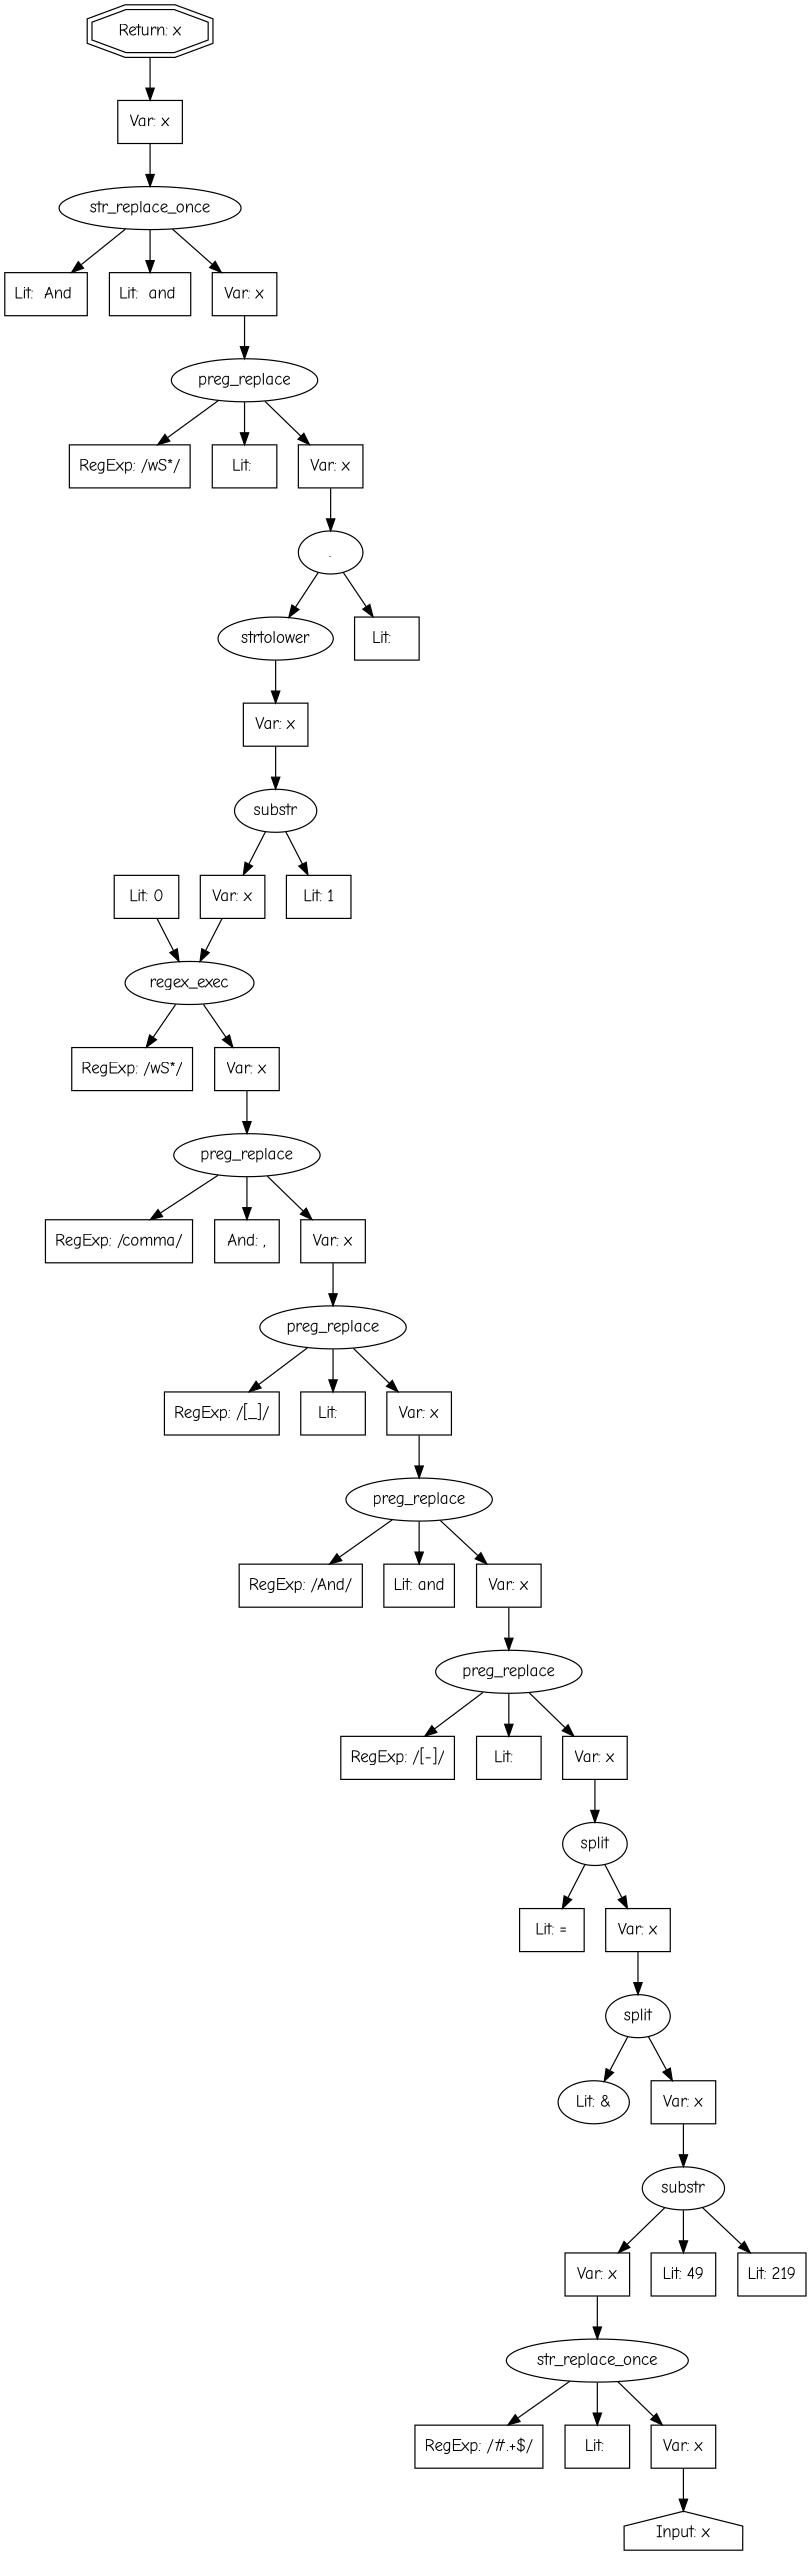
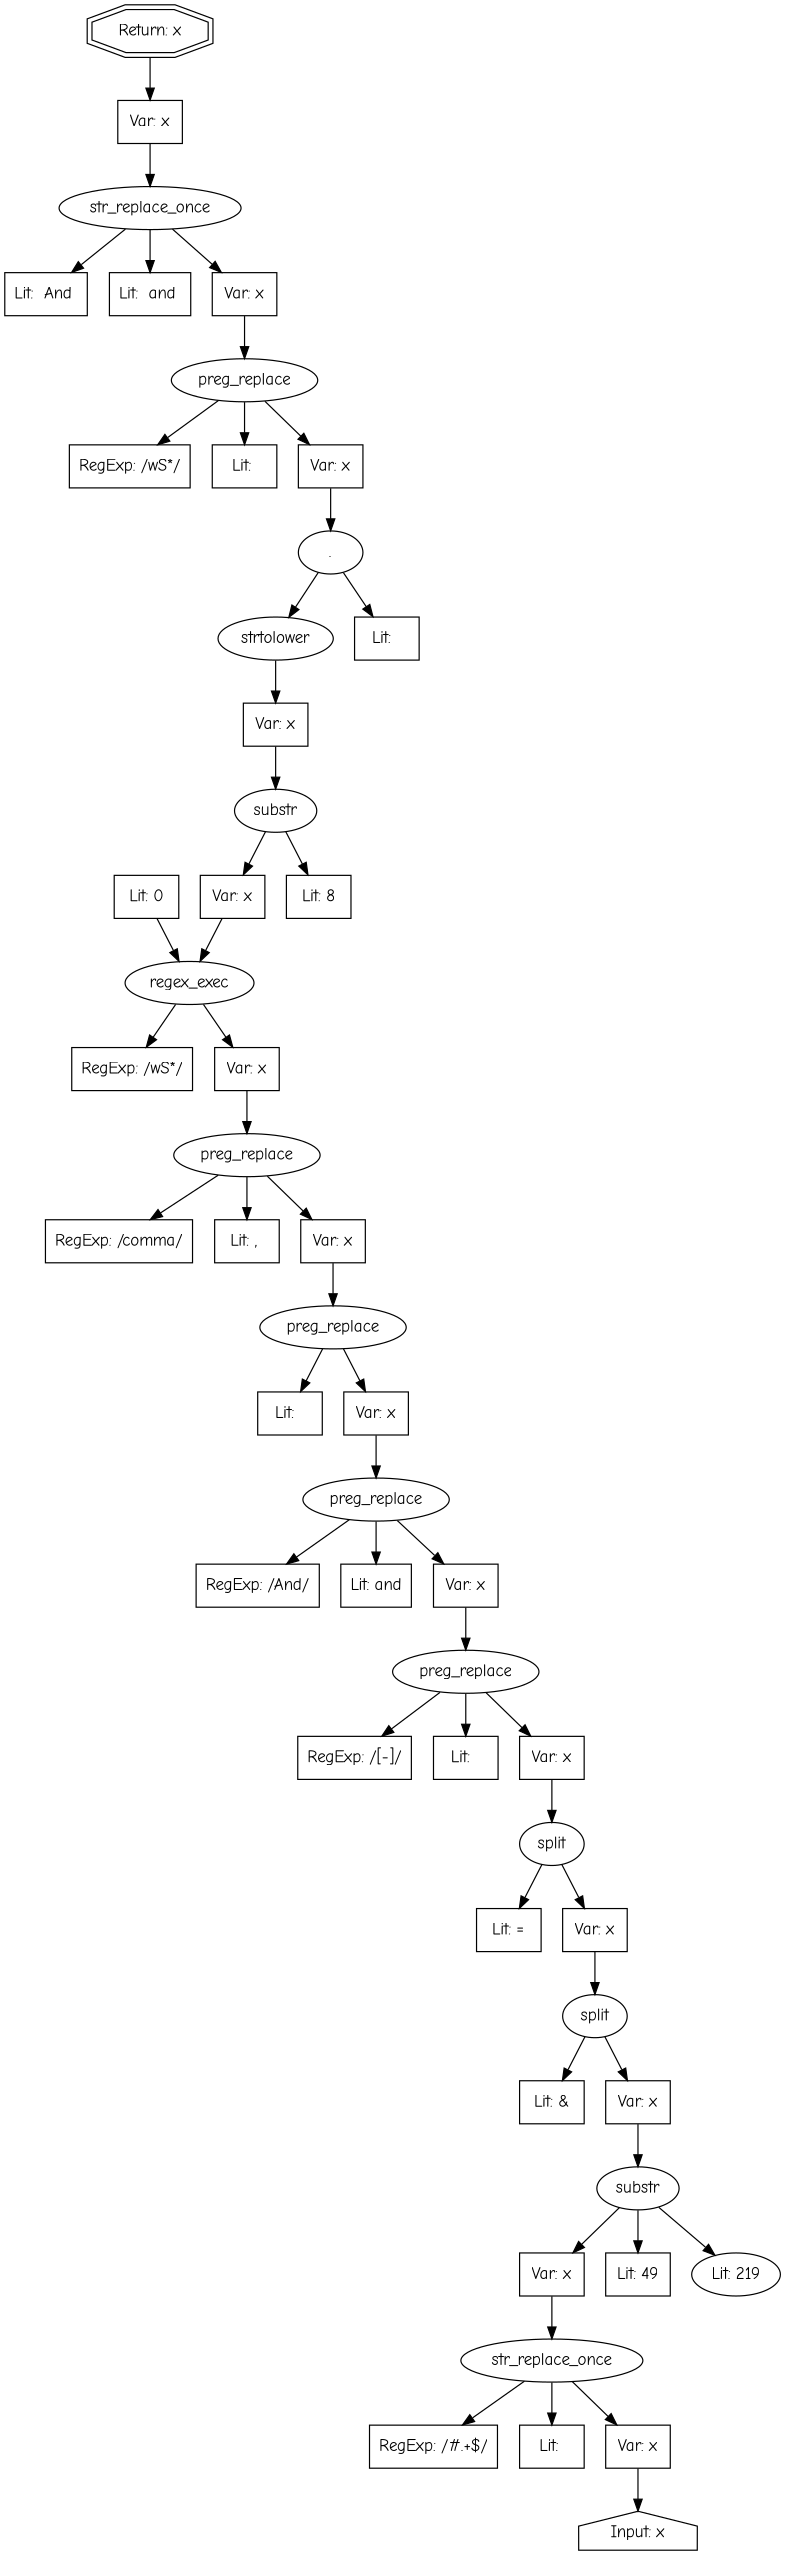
(319, 897) -> (319, 897)
(247, 1241) -> (247, 1241)
(222, 1413) -> none
(594, 2102) -> (552, 2102)
(772, 2274) -> (736, 2274)
